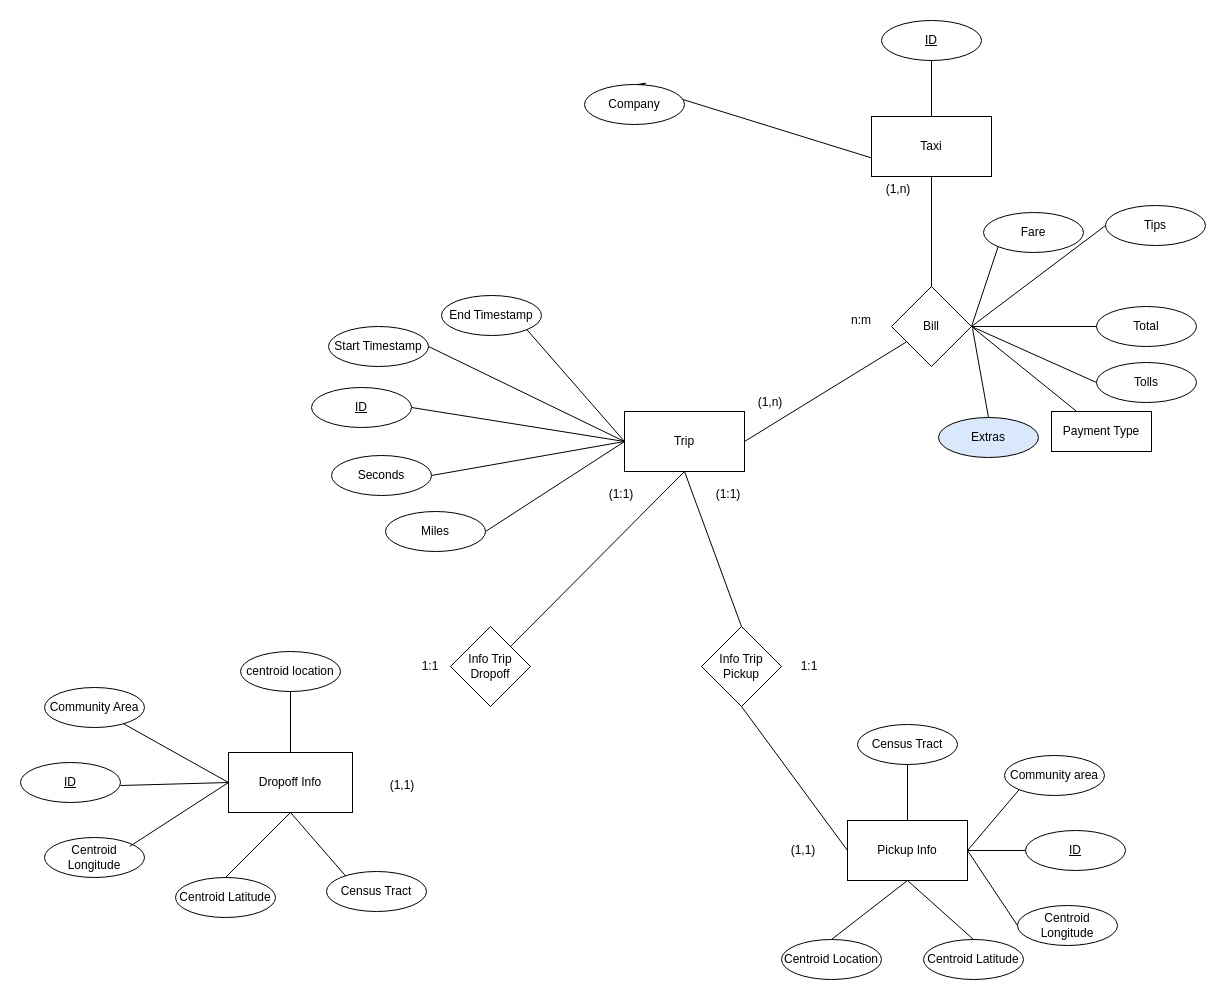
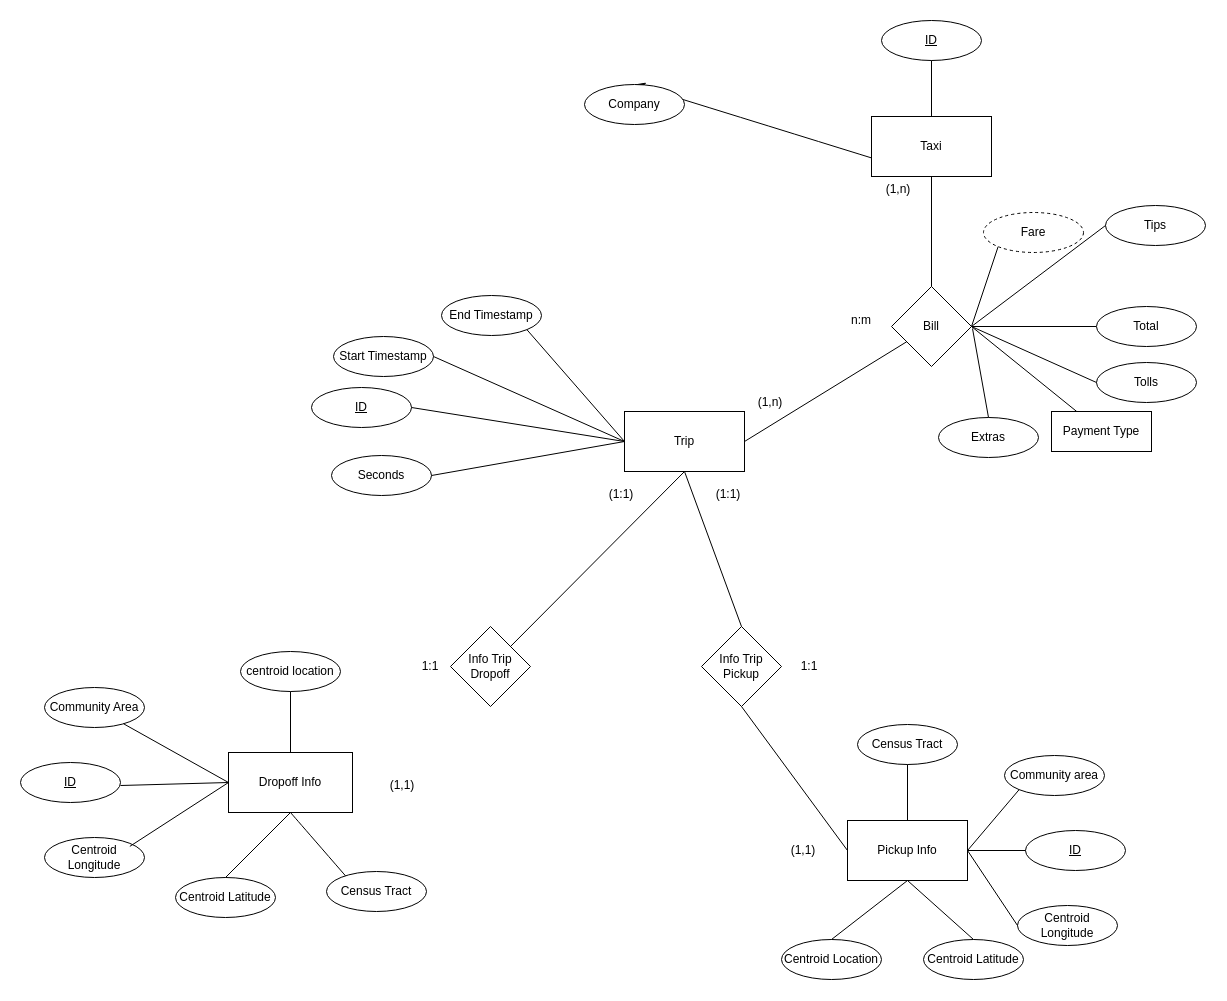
(1034, 233) -> (1034, 233)
(379, 347) -> (384, 357)
(989, 438) -> (989, 438)
(554, 487) -> none
(436, 532) -> none
